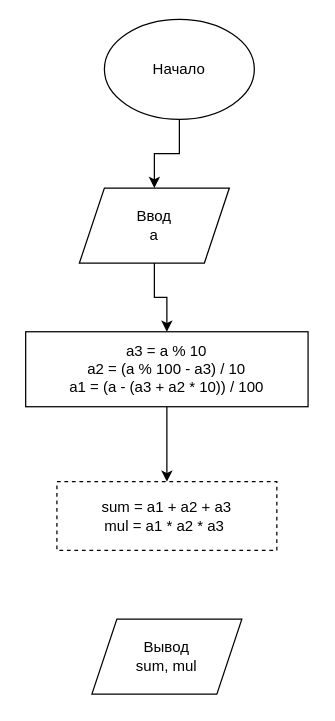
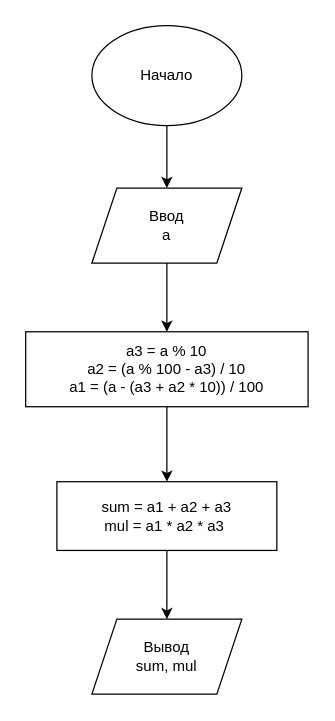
(179, 69) -> (167, 76)
(154, 226) -> (167, 226)
(167, 516) -> (167, 516)
none -> (167, 581)
